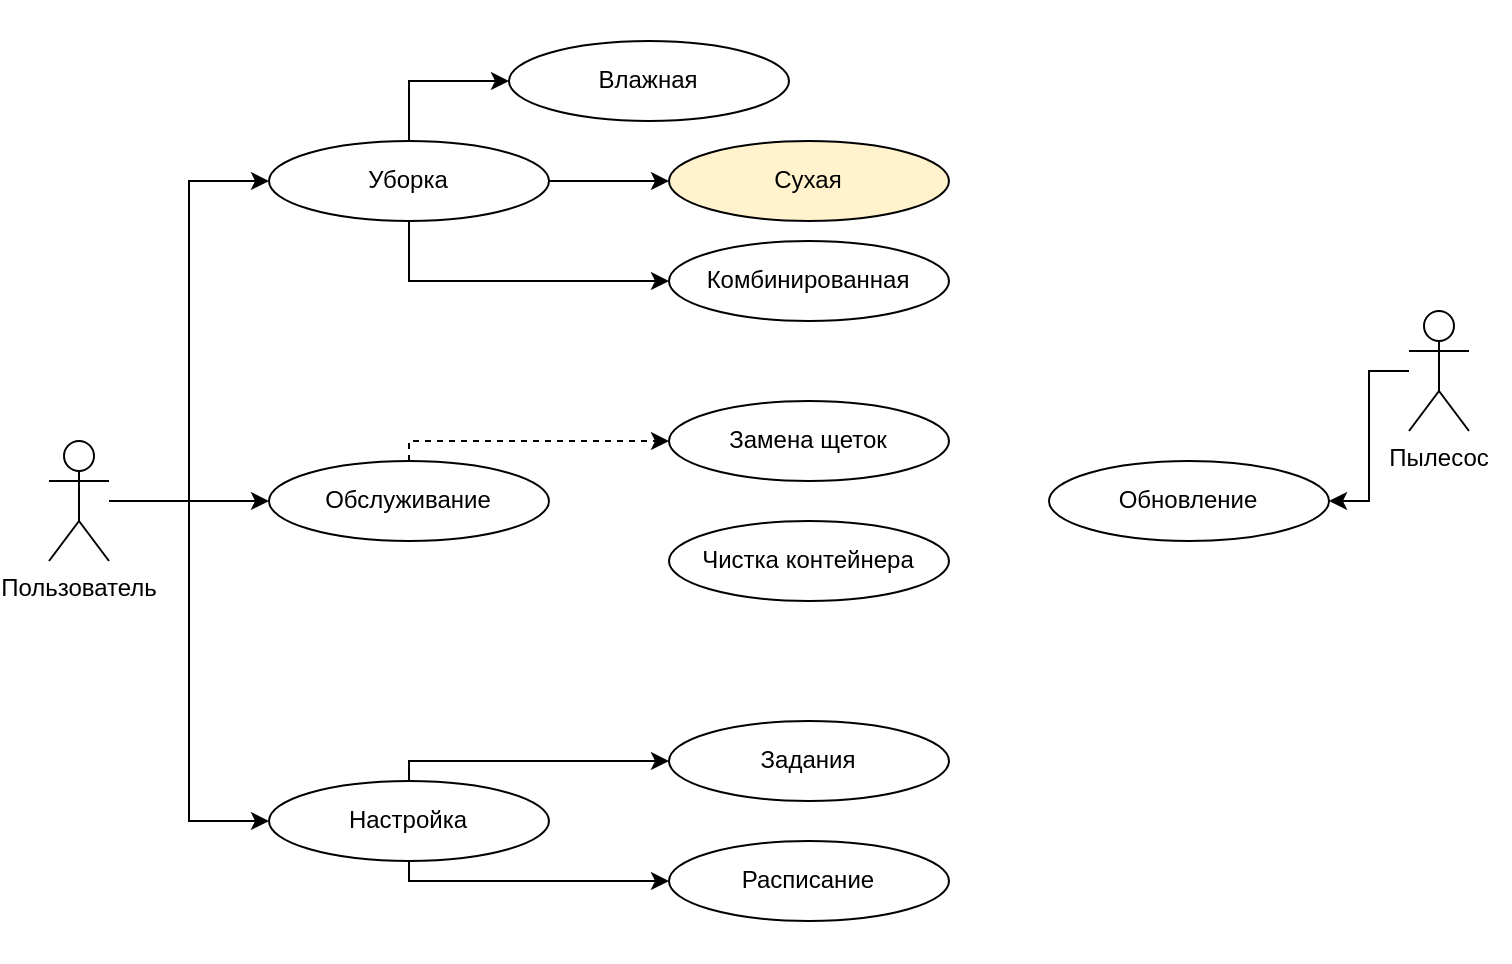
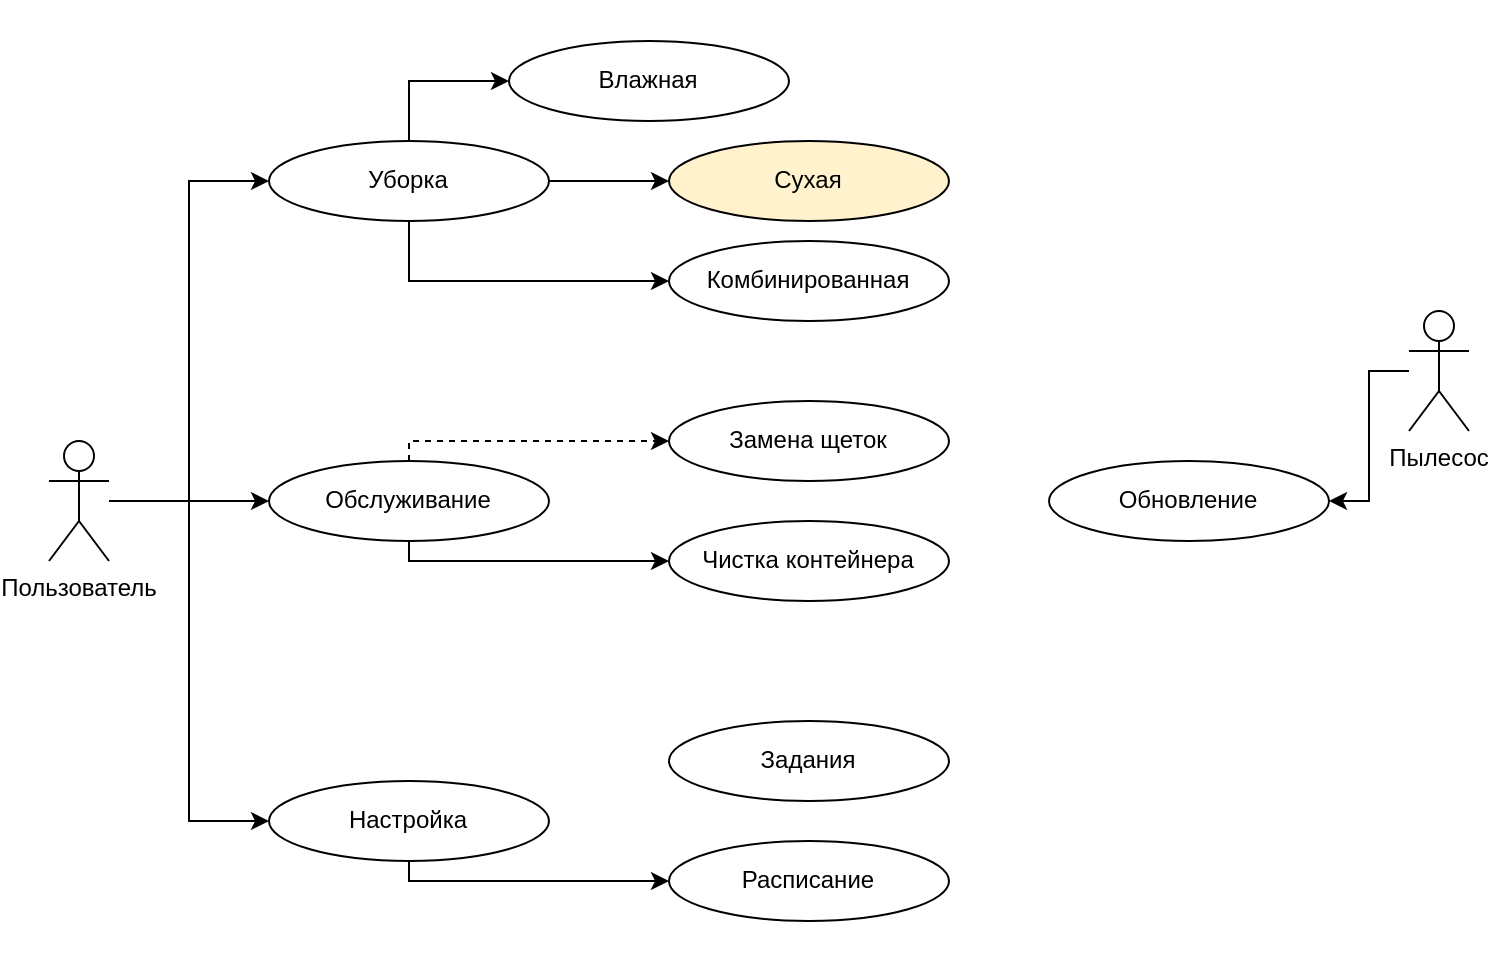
none -> (522, 561)
(522, 761) -> none
